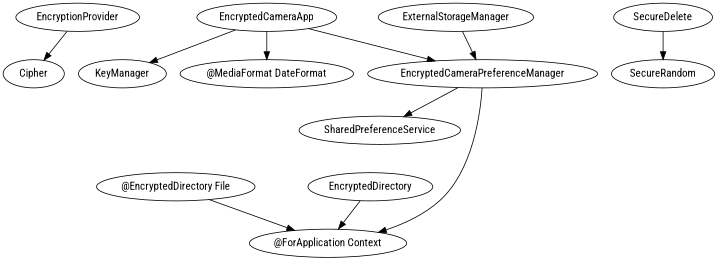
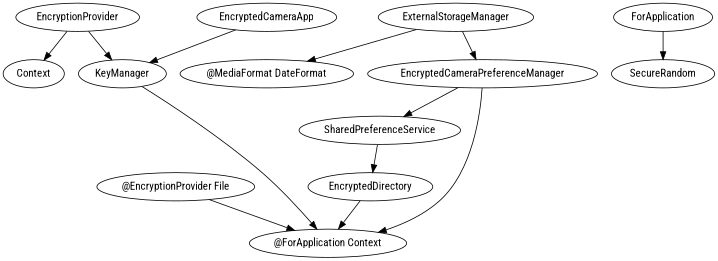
(663, 17) -> (663, 17)
none -> (98, 42)
(267, 42) -> (366, 44)
(368, 44) -> none
(34, 74) -> (34, 74)
none -> (232, 148)
none -> (376, 155)
(176, 187) -> (176, 187)
